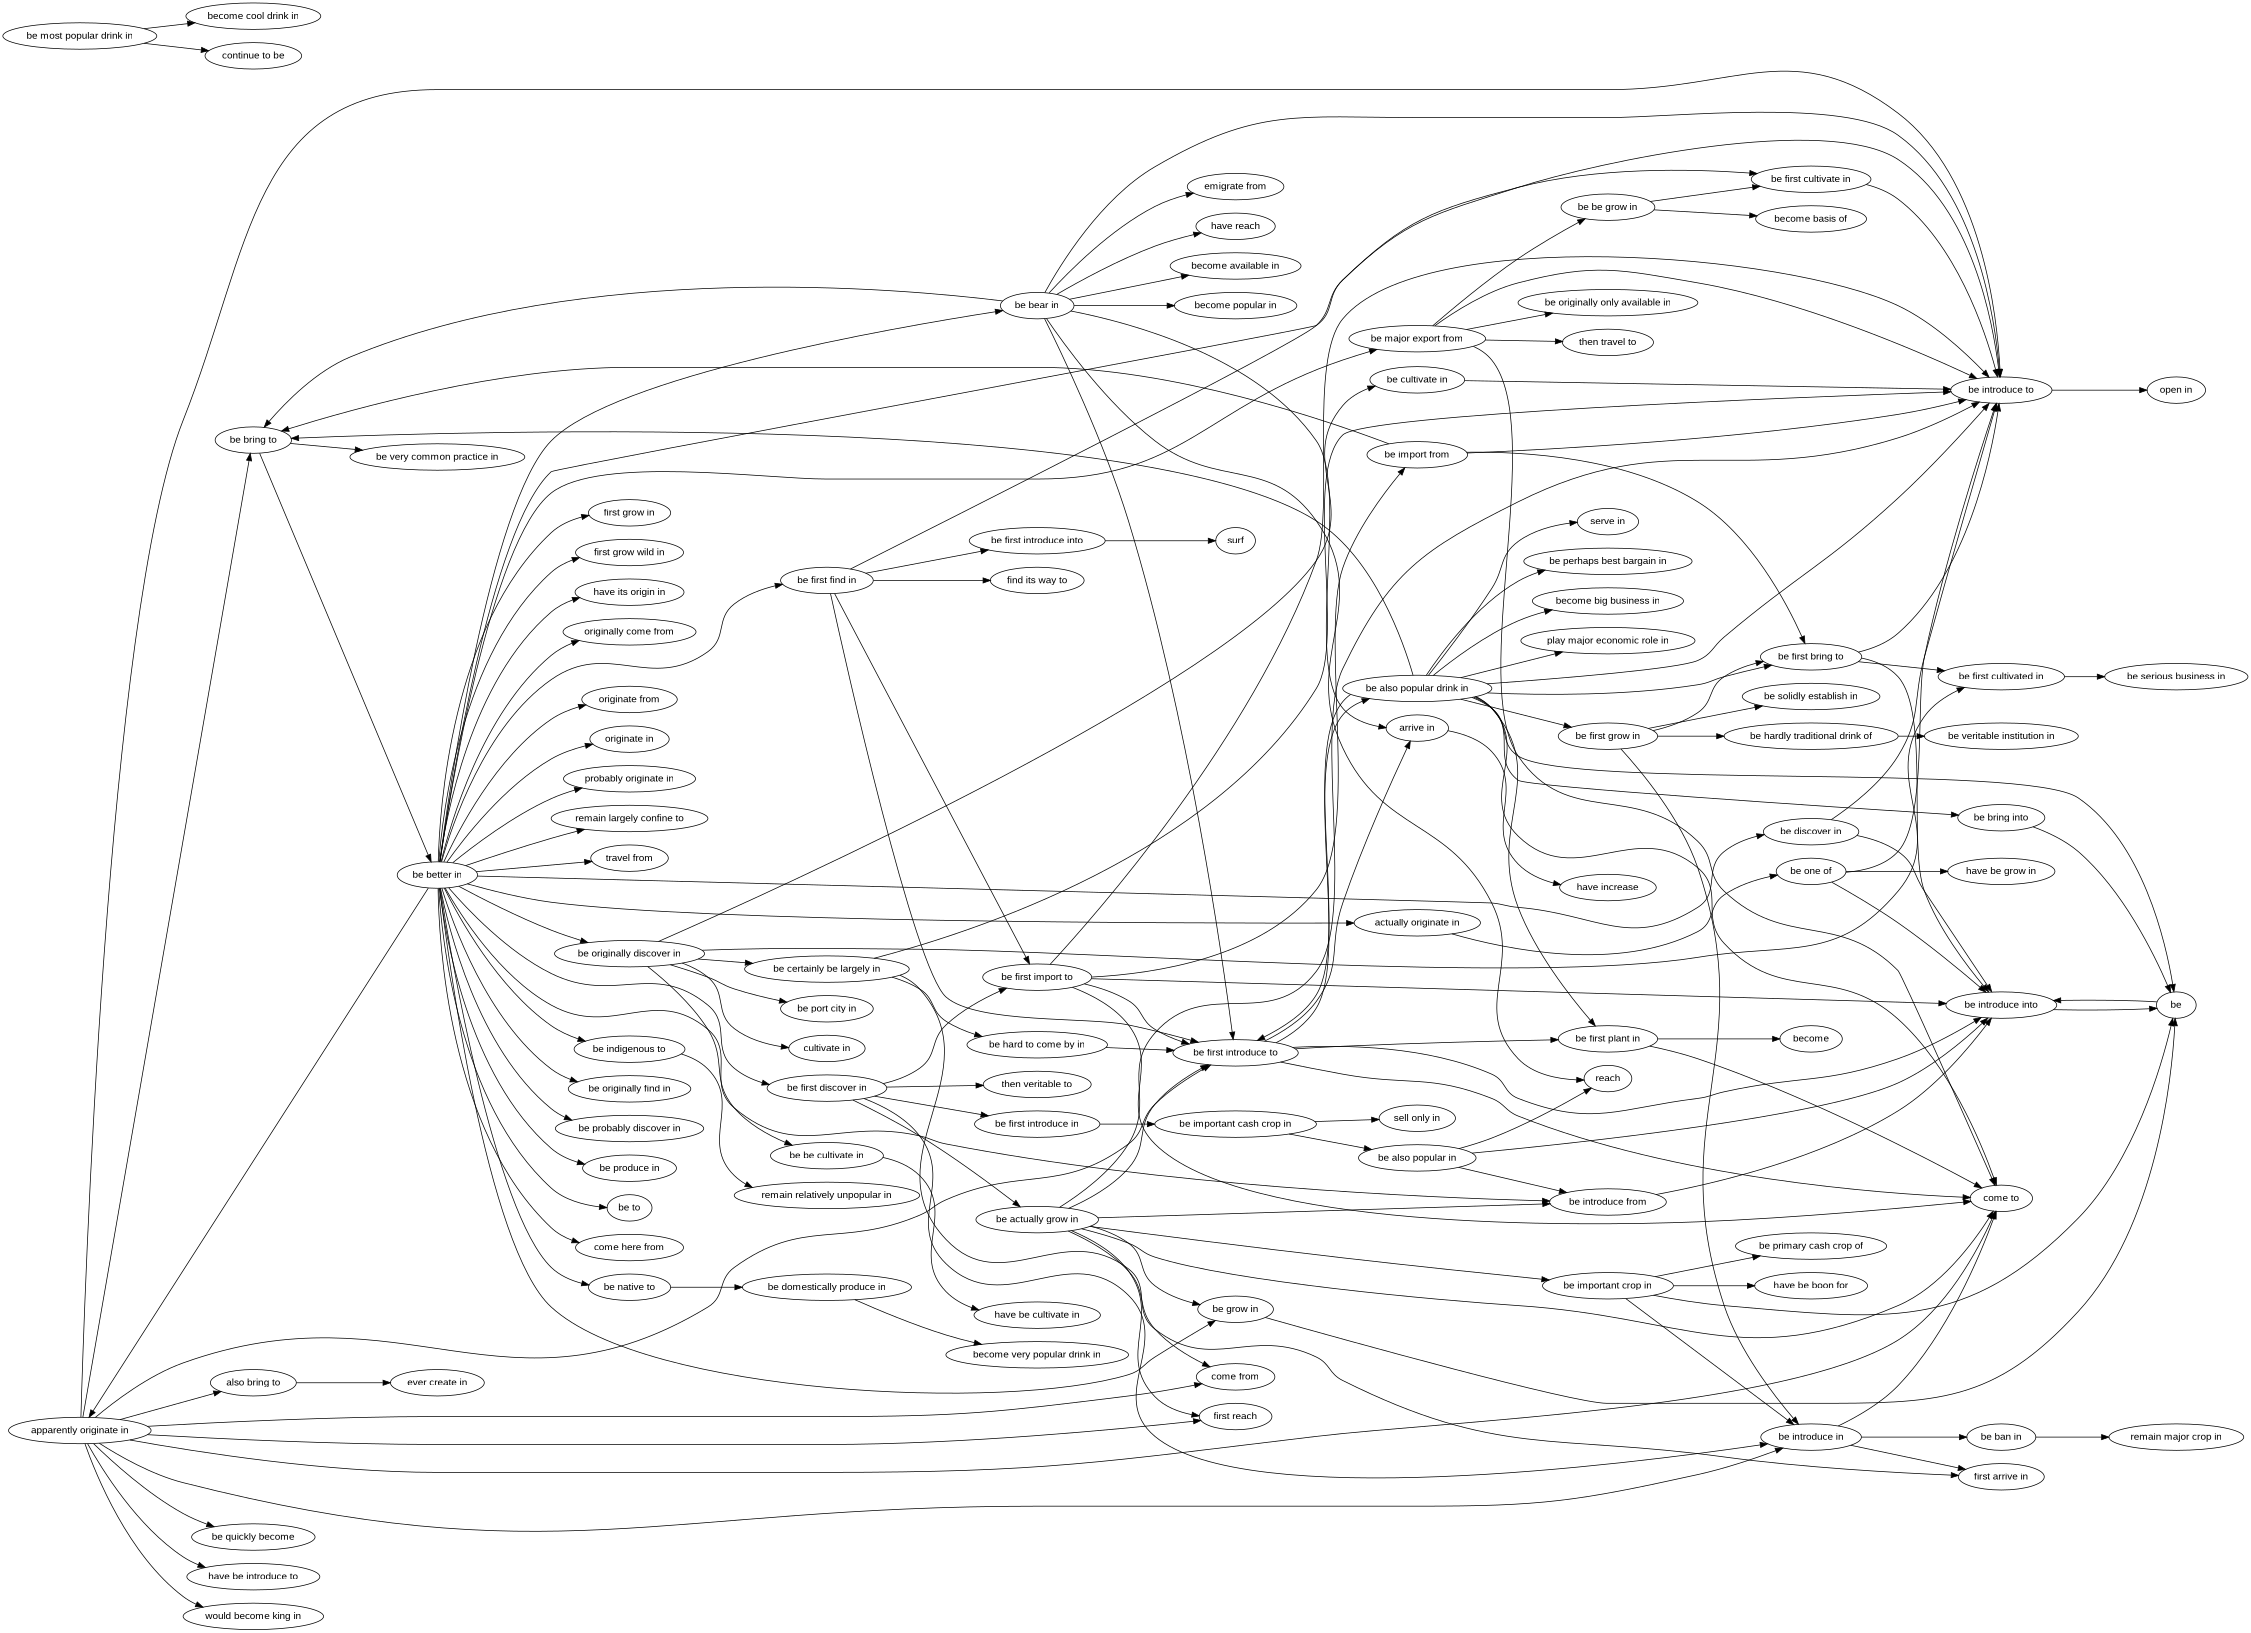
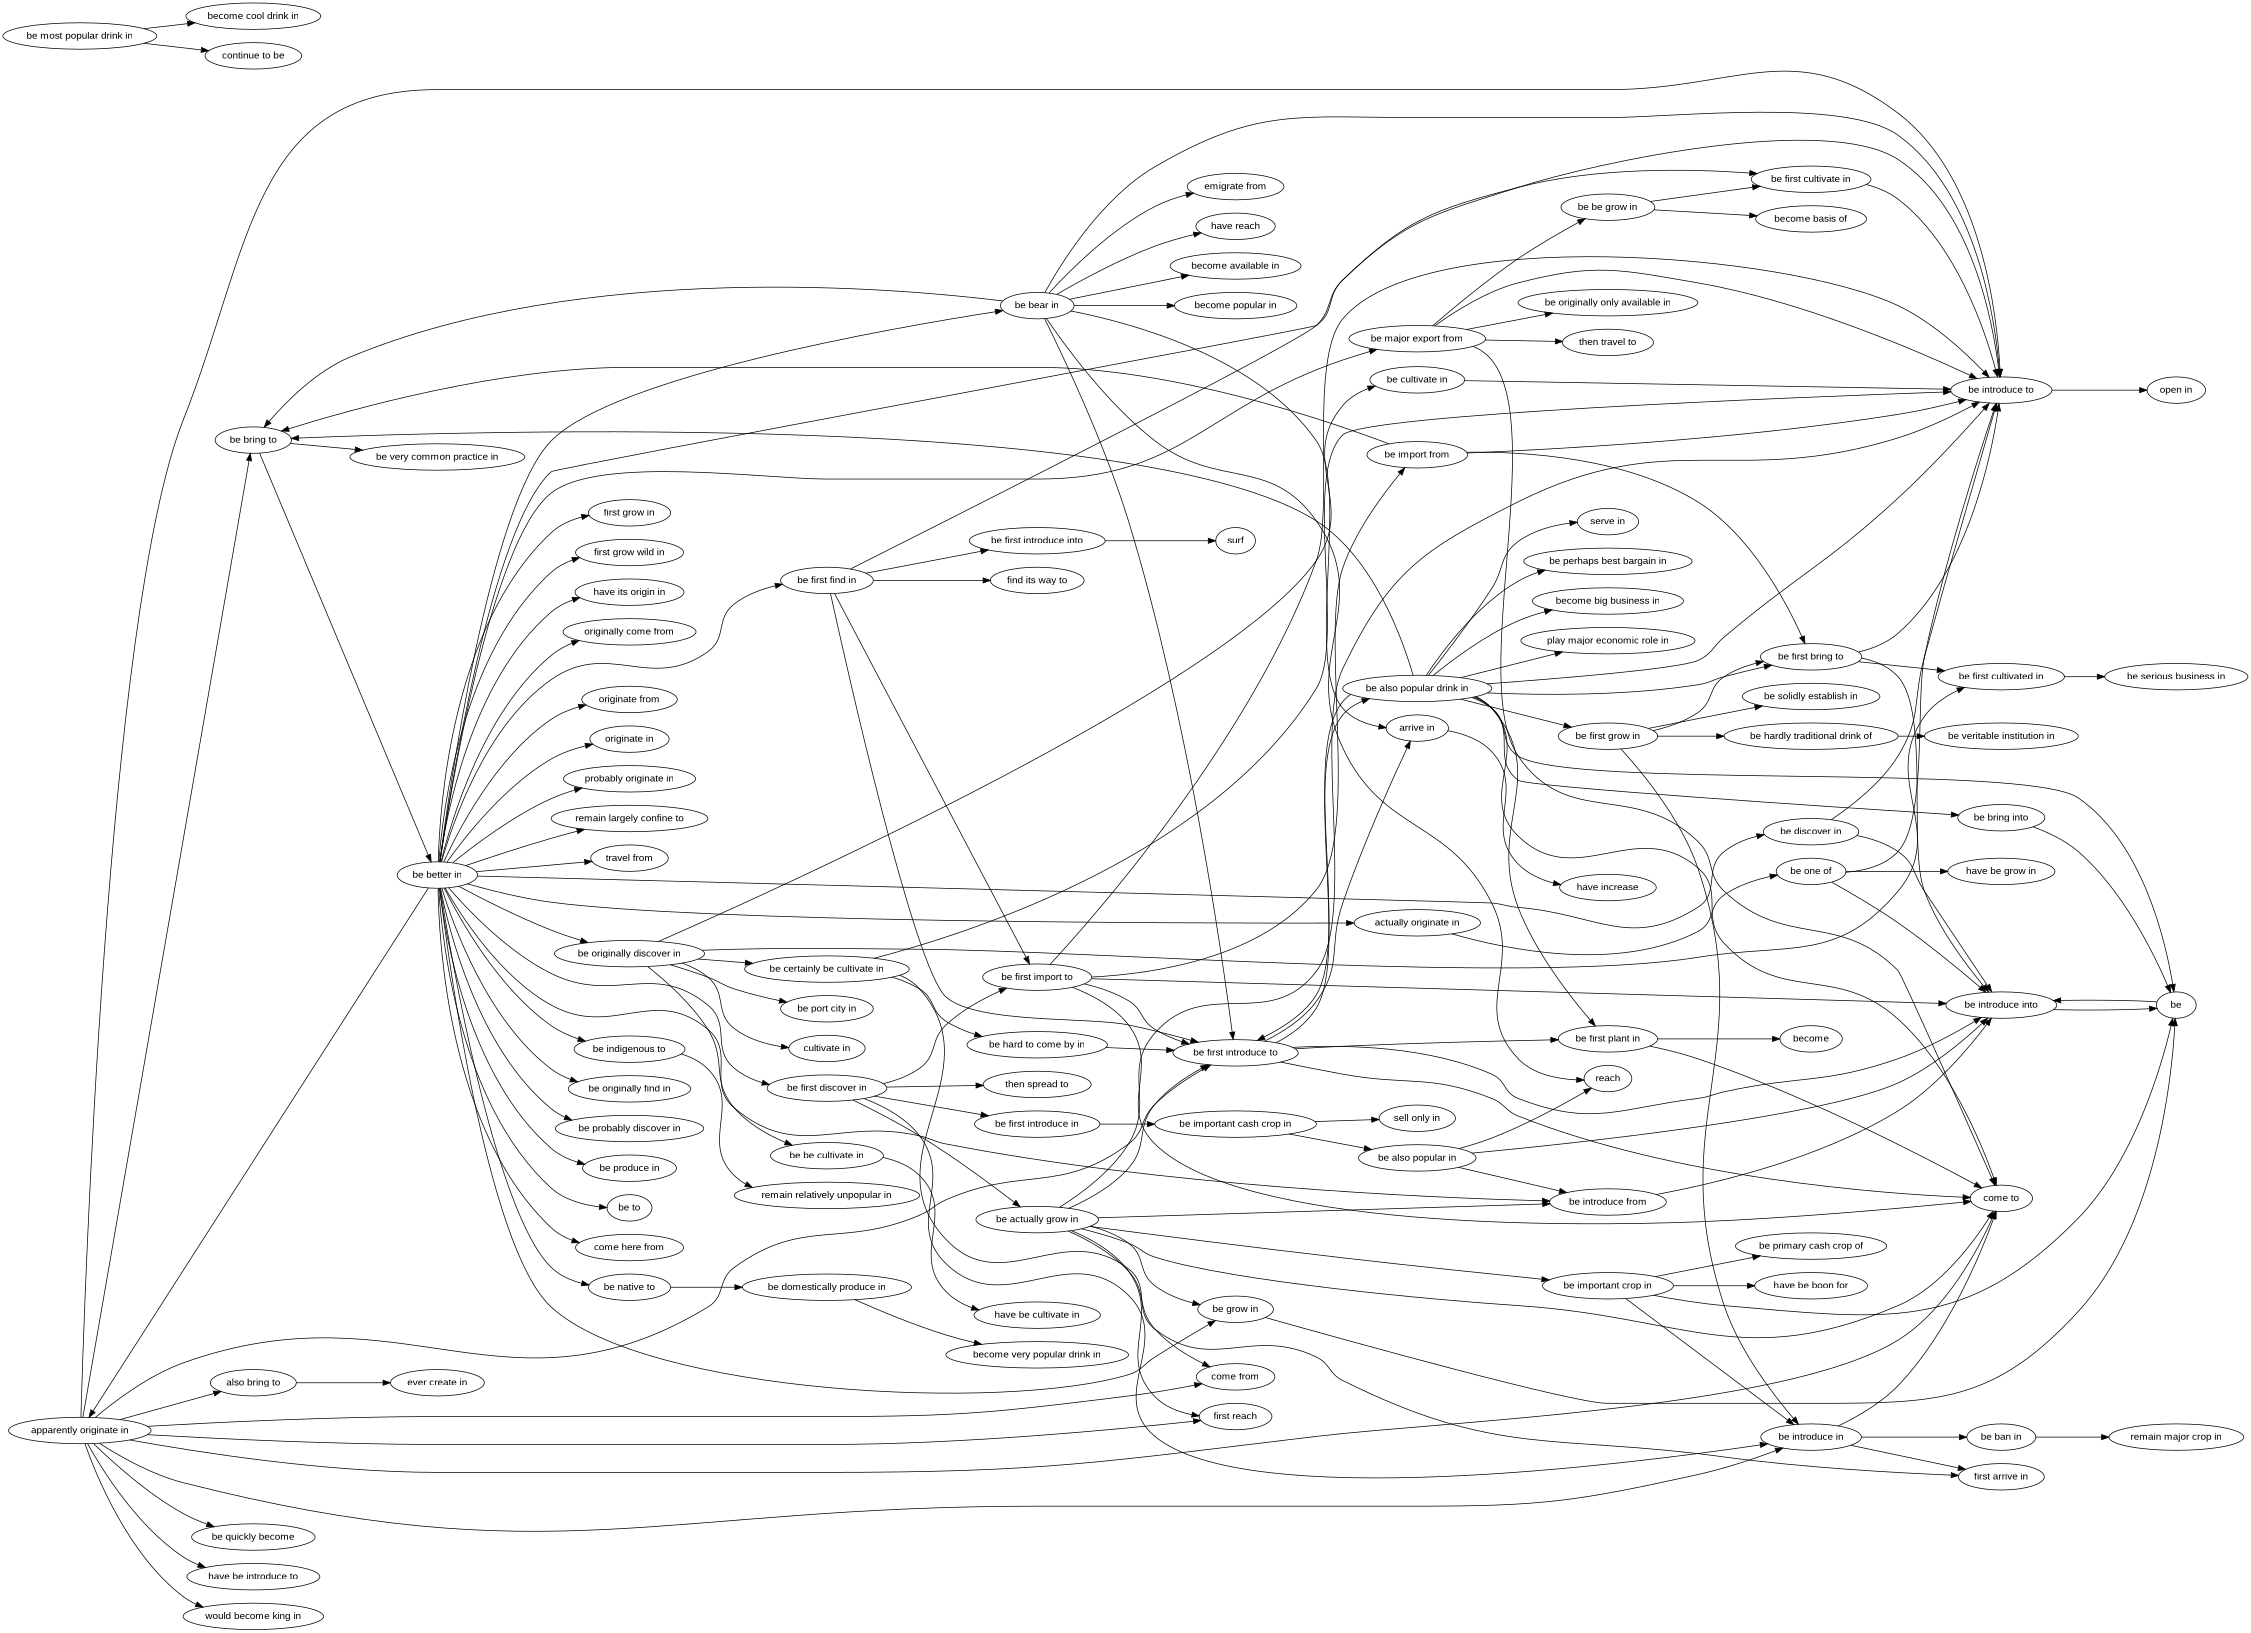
(827, 969) -> (827, 969)
(1037, 1084) -> (1037, 1084)
